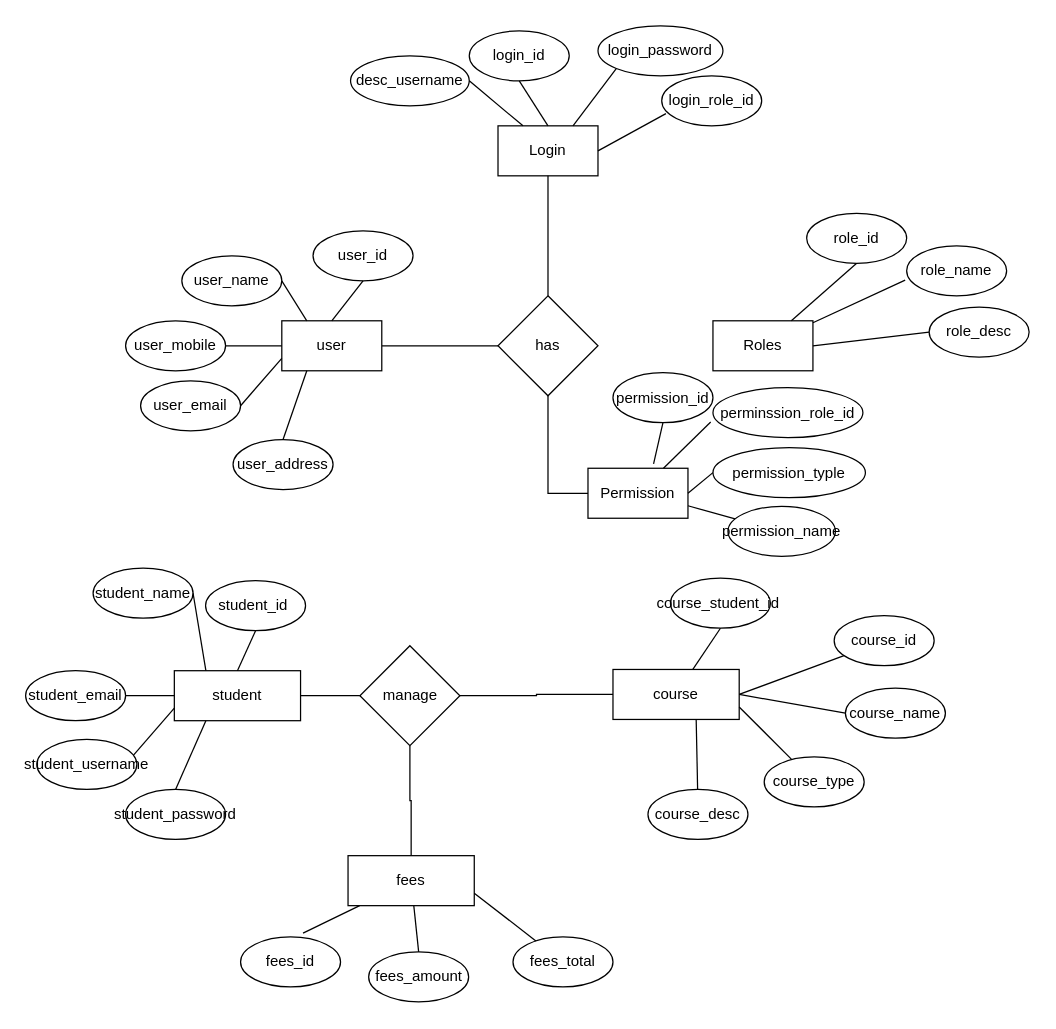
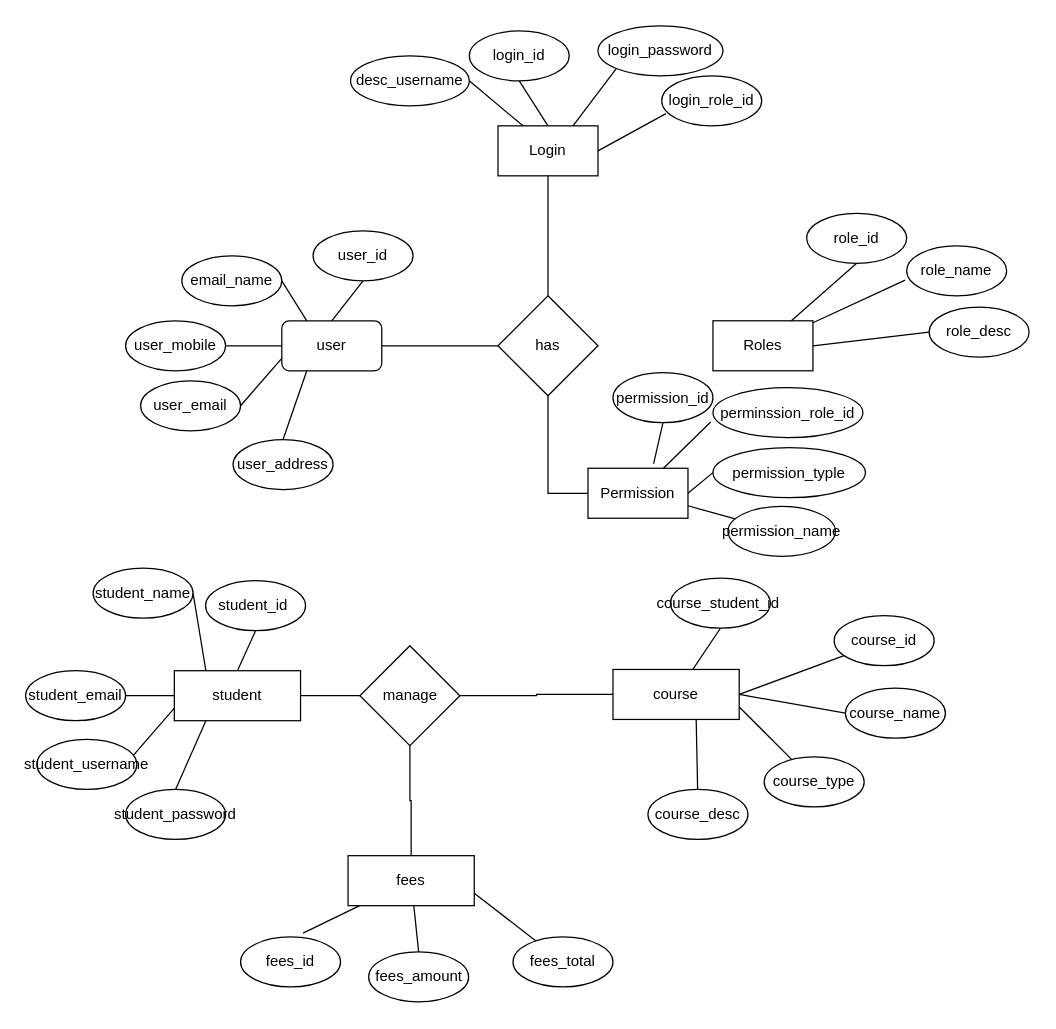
(232, 281) -> (232, 281)
(332, 346) -> (332, 346)
